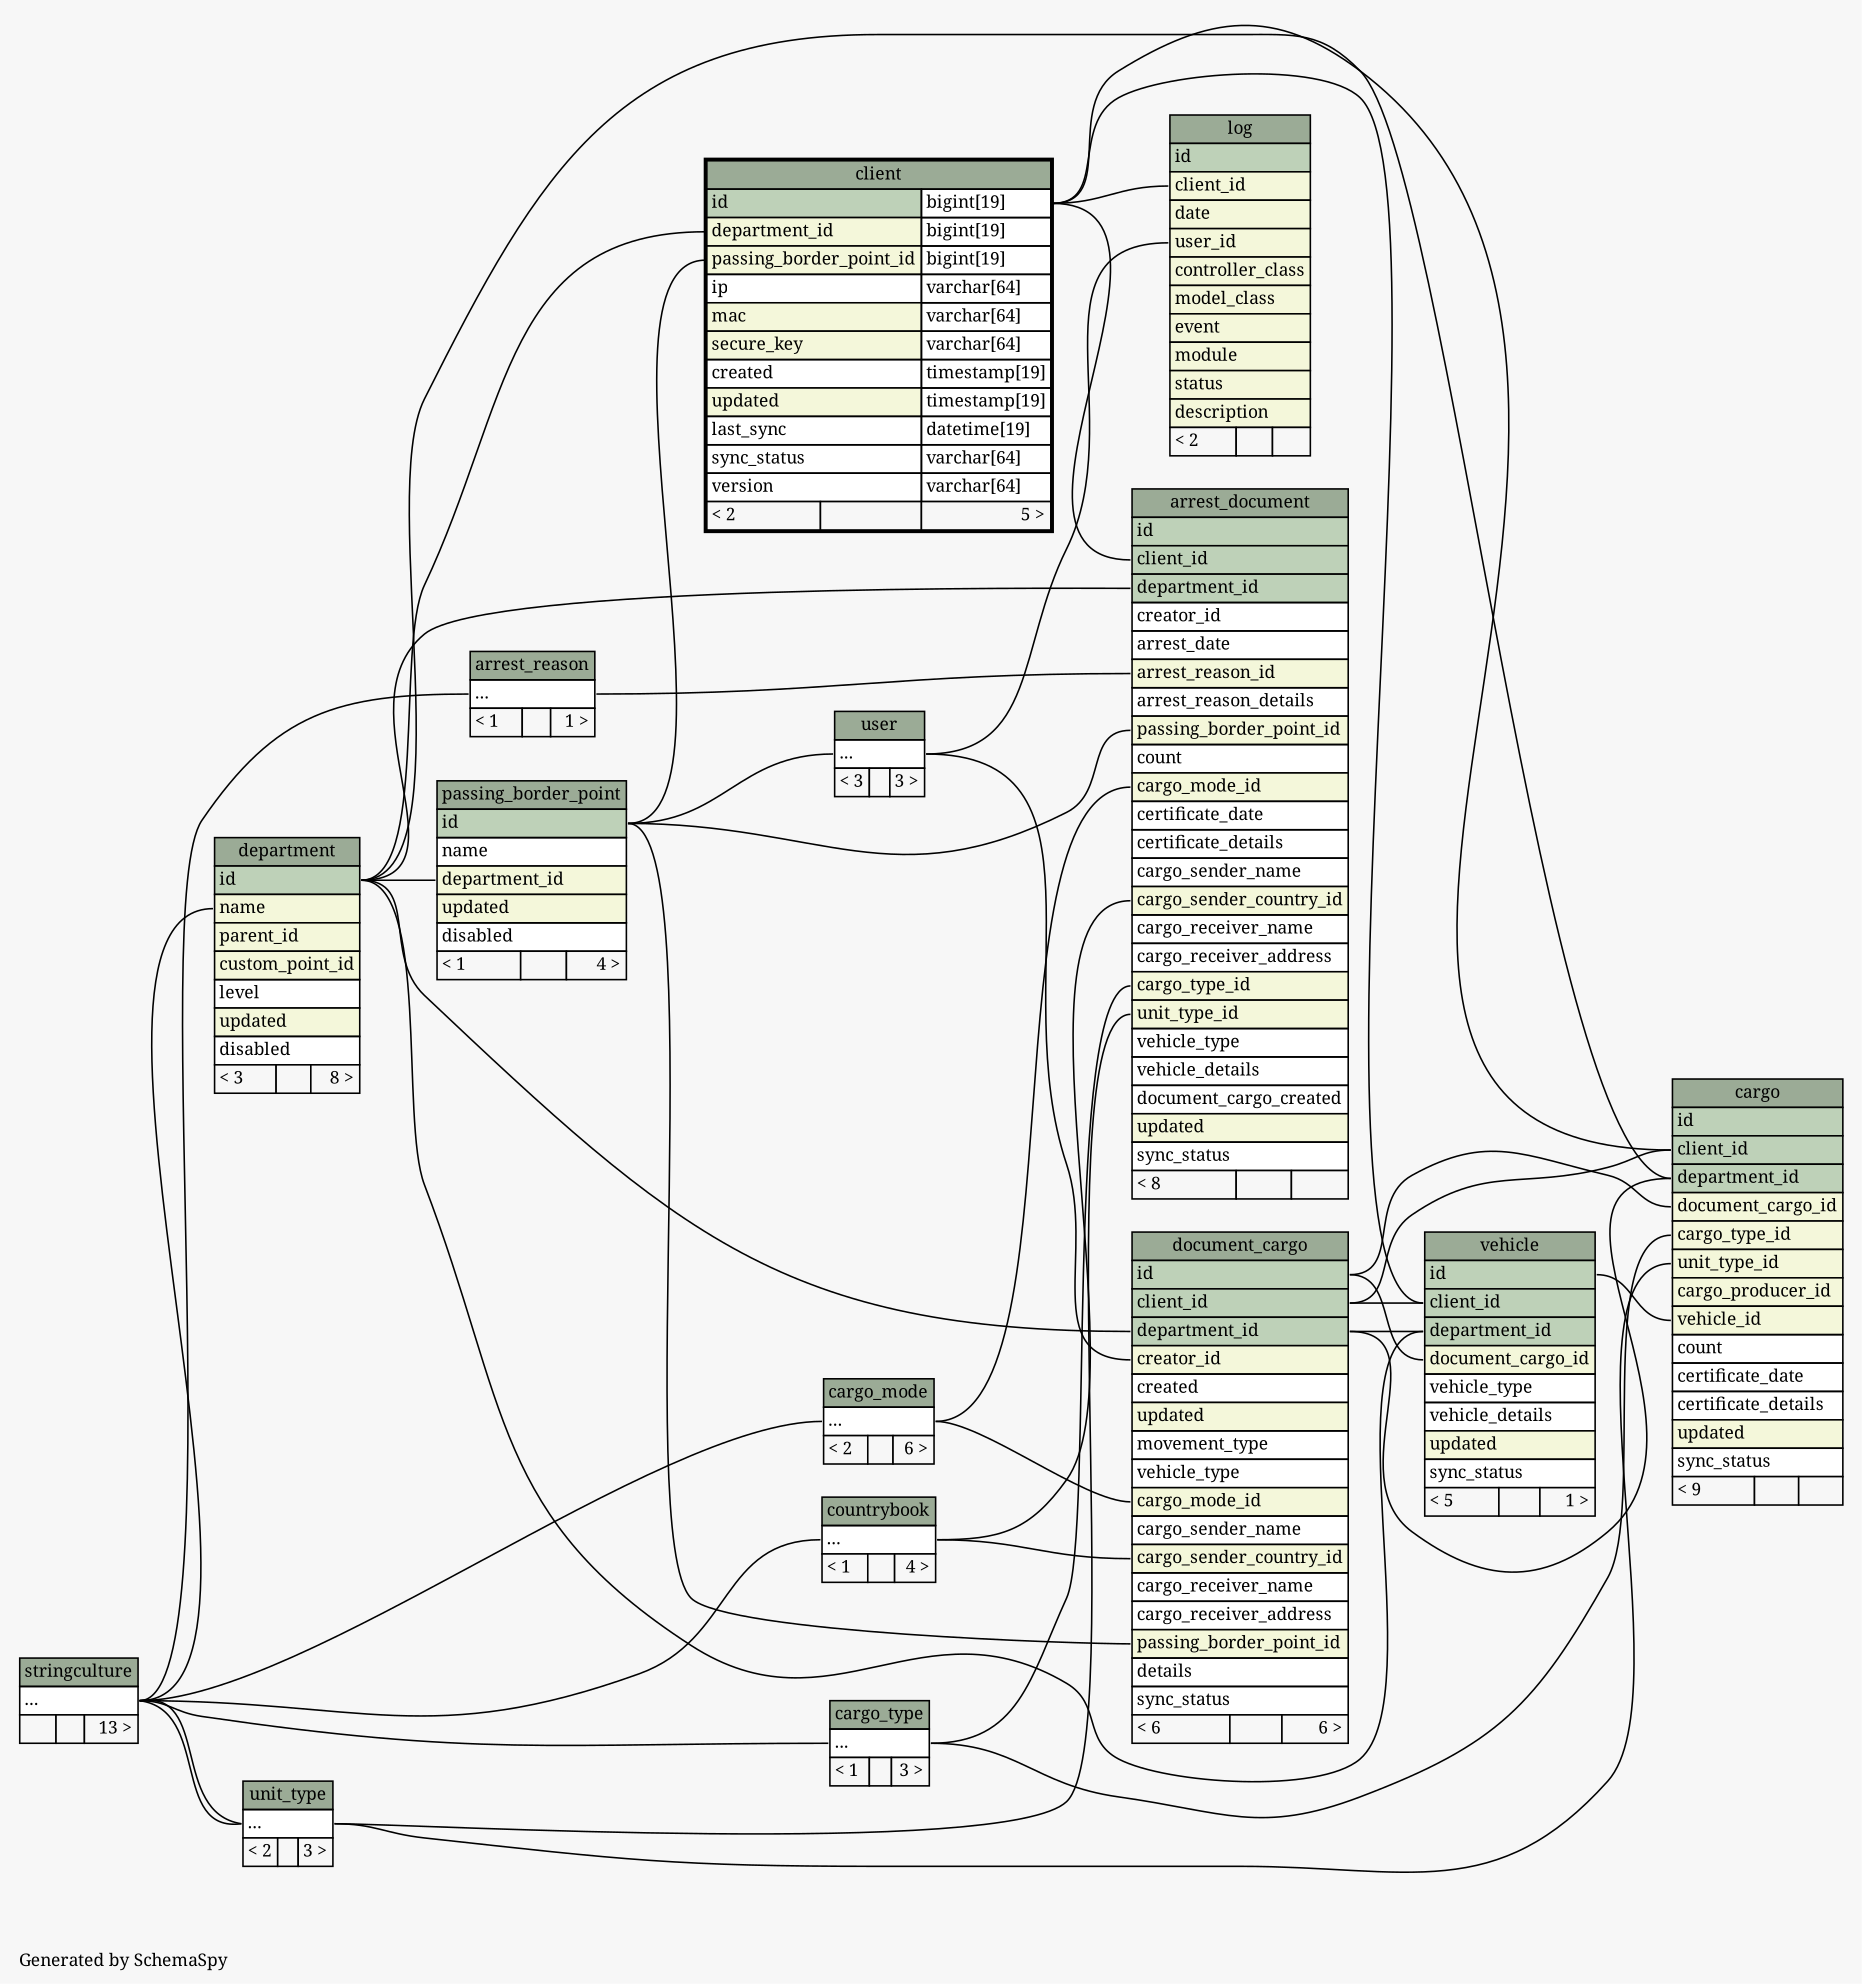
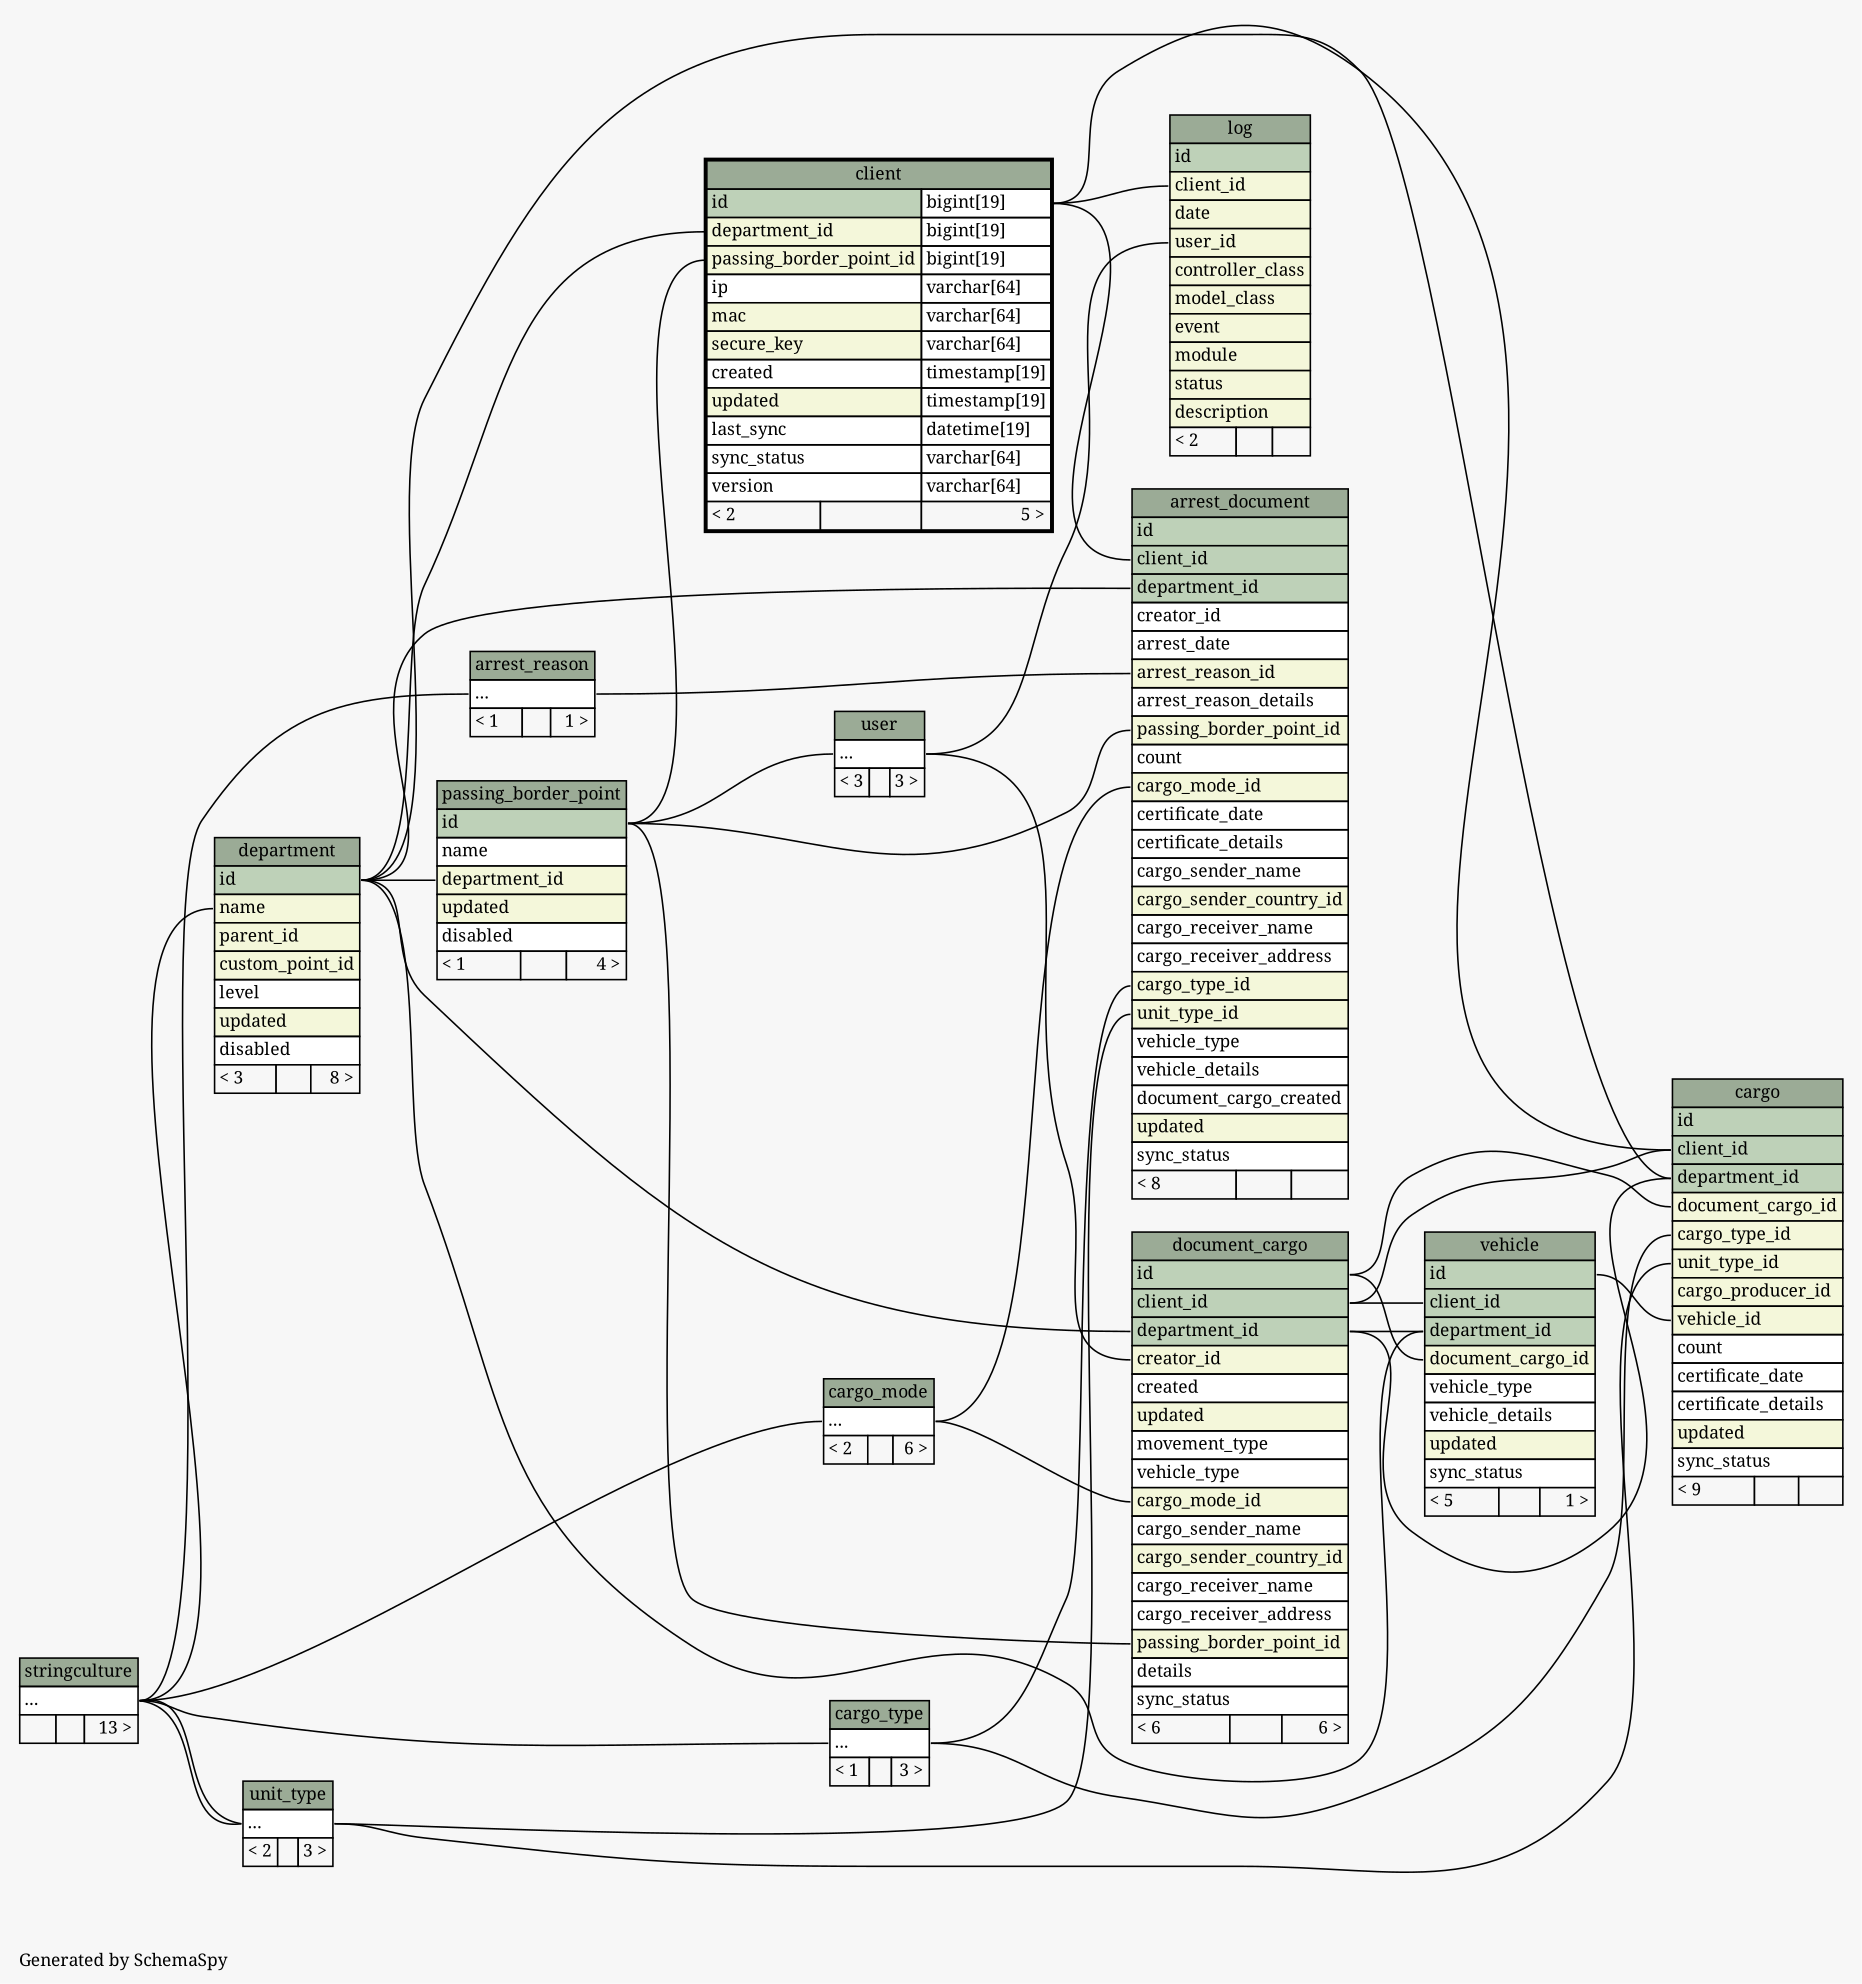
(1388, 513) -> none
(879, 1540) -> none
